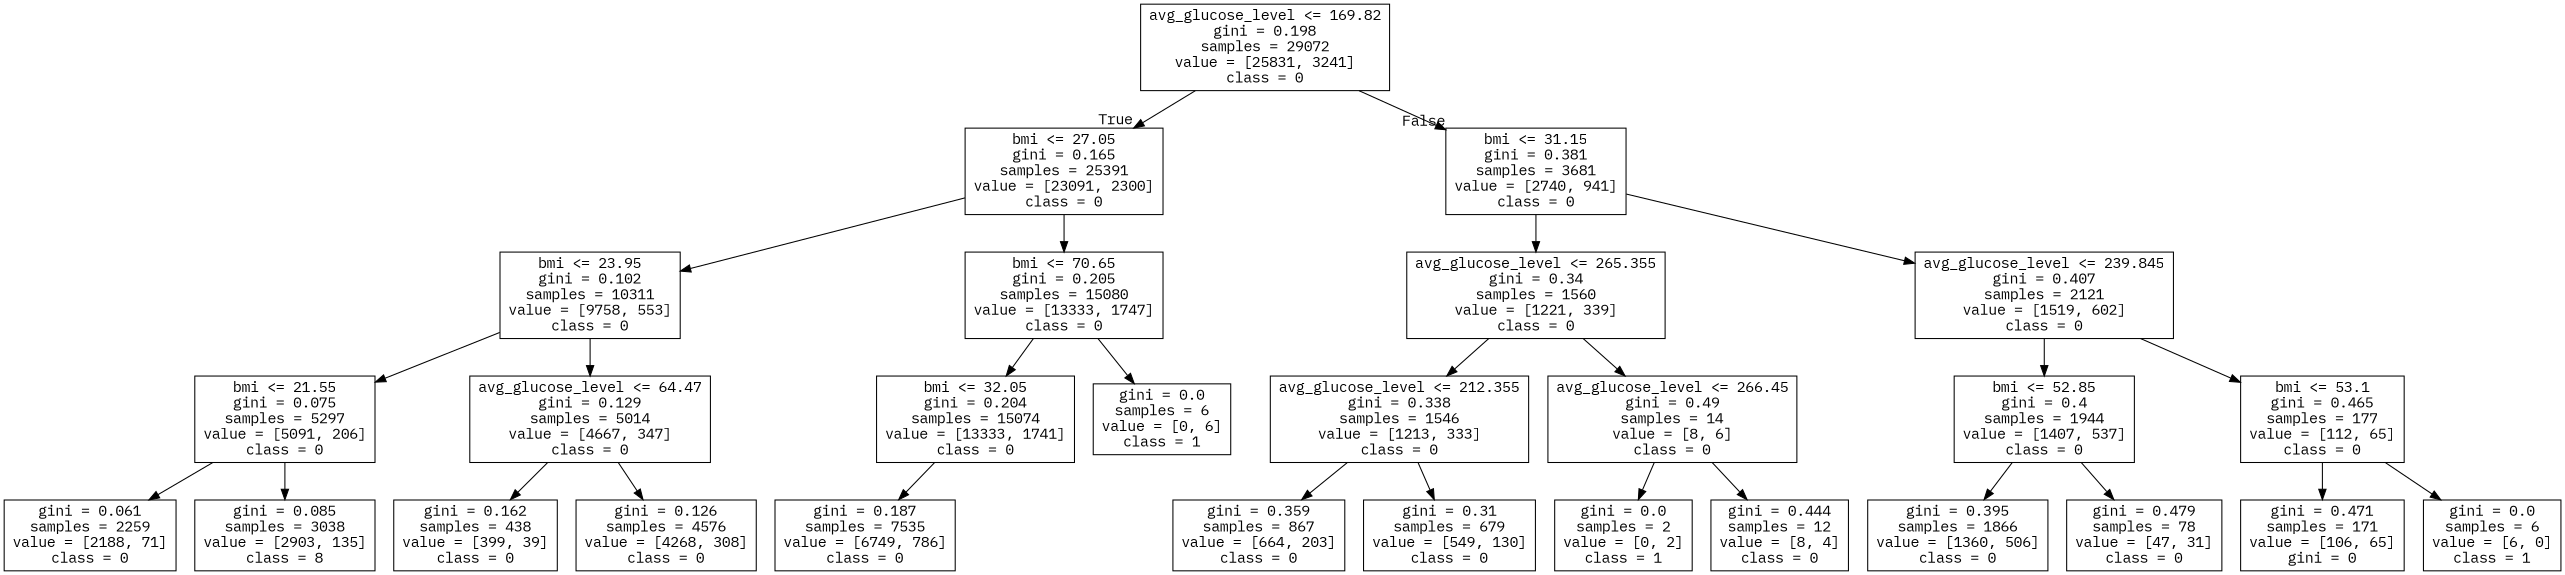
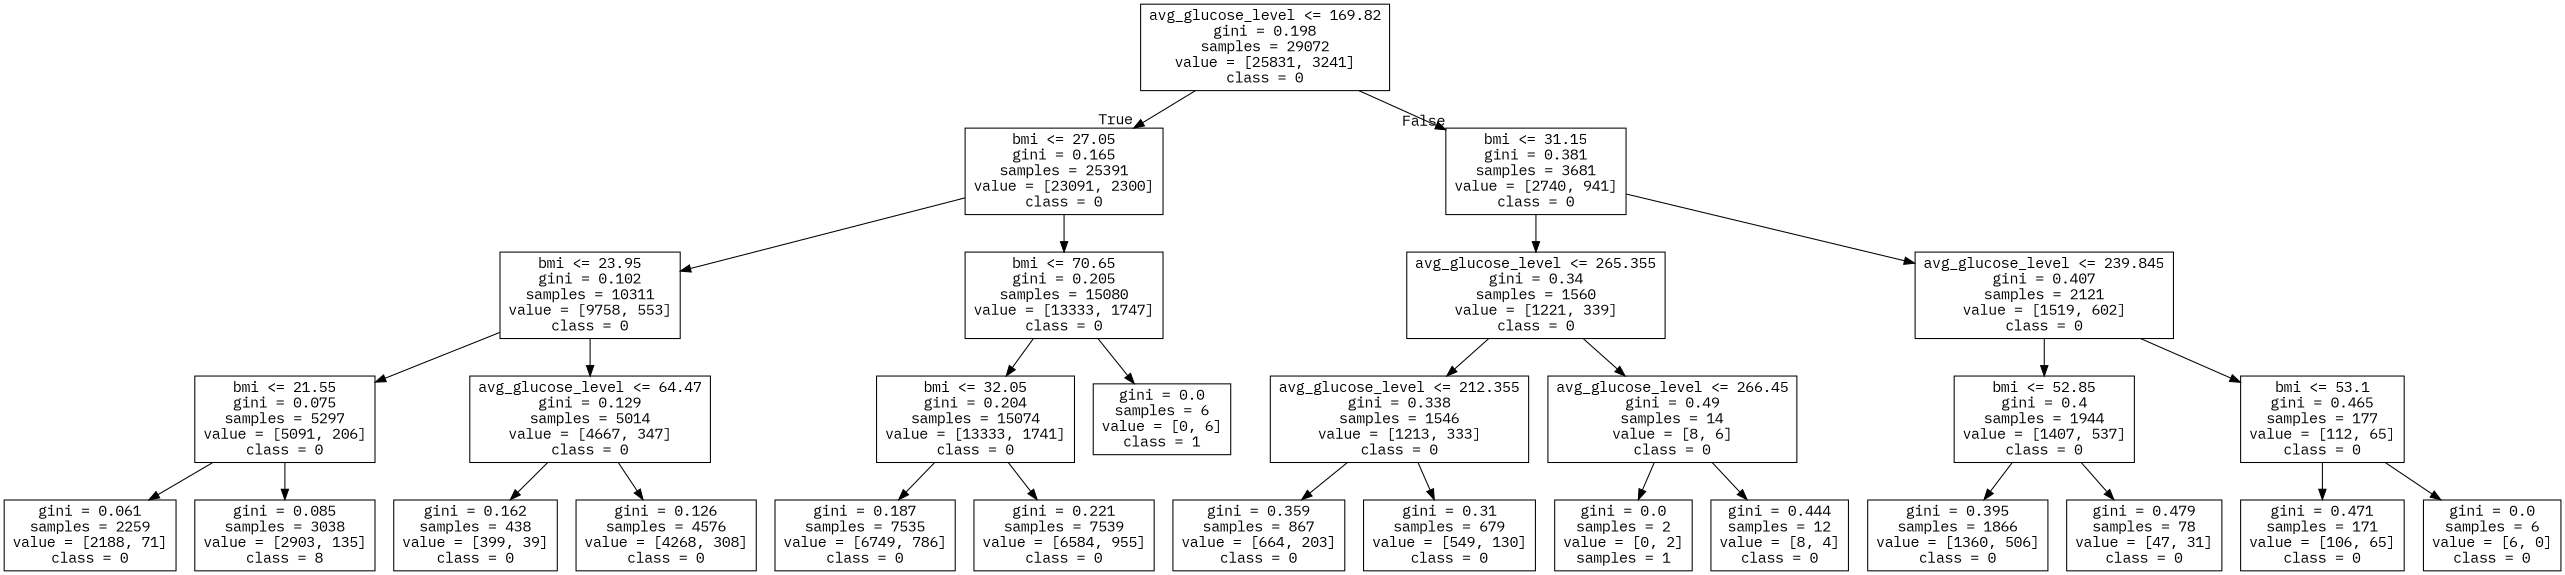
none -> (1064, 535)
(1623, 535) -> (1623, 535)
(2322, 535) -> (2322, 535)
(2492, 535) -> (2492, 535)
